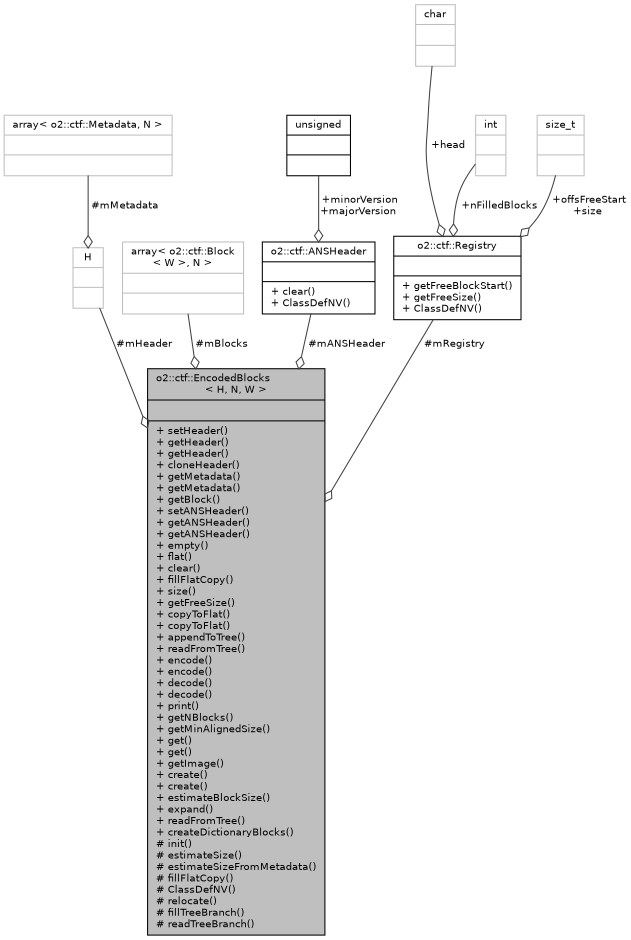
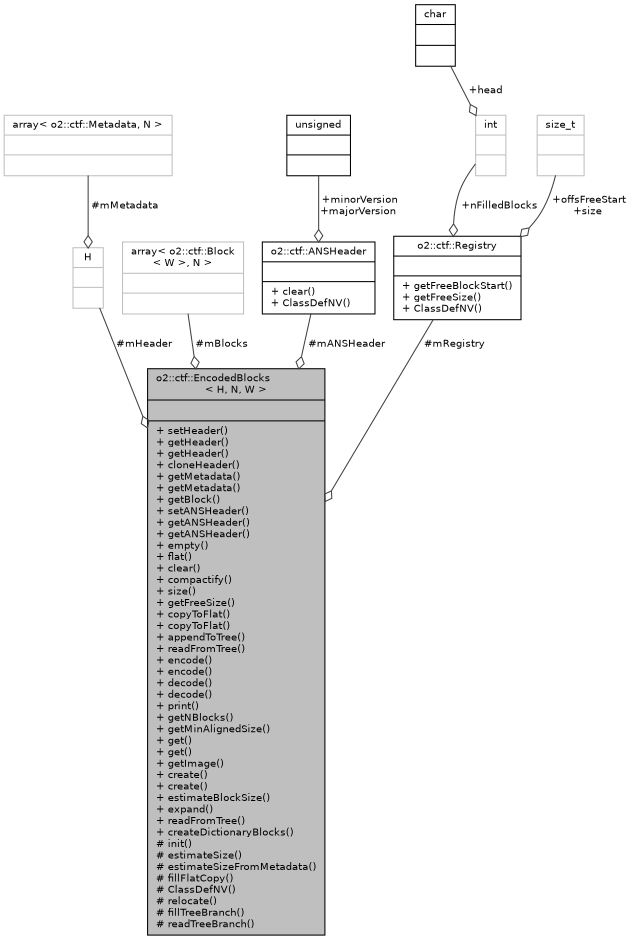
(435, 35) -> (435, 35)
(426, 146) -> (460, 85)
(195, 580) -> (194, 580)
